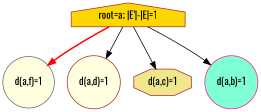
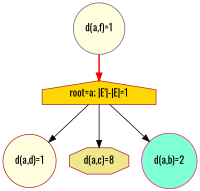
(81, 43) -> (99, 64)
(163, 82) -> (99, 161)
(231, 82) -> (169, 161)
